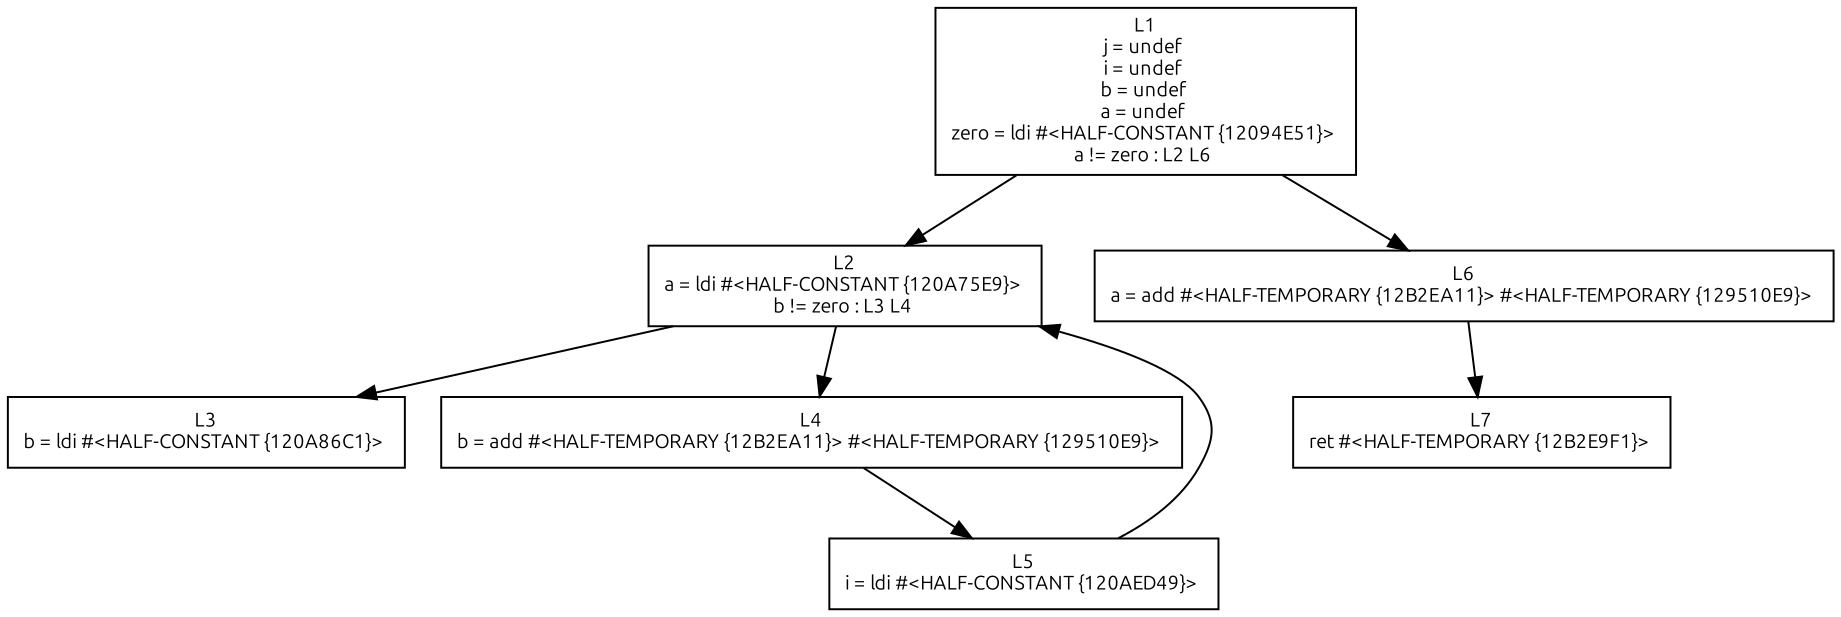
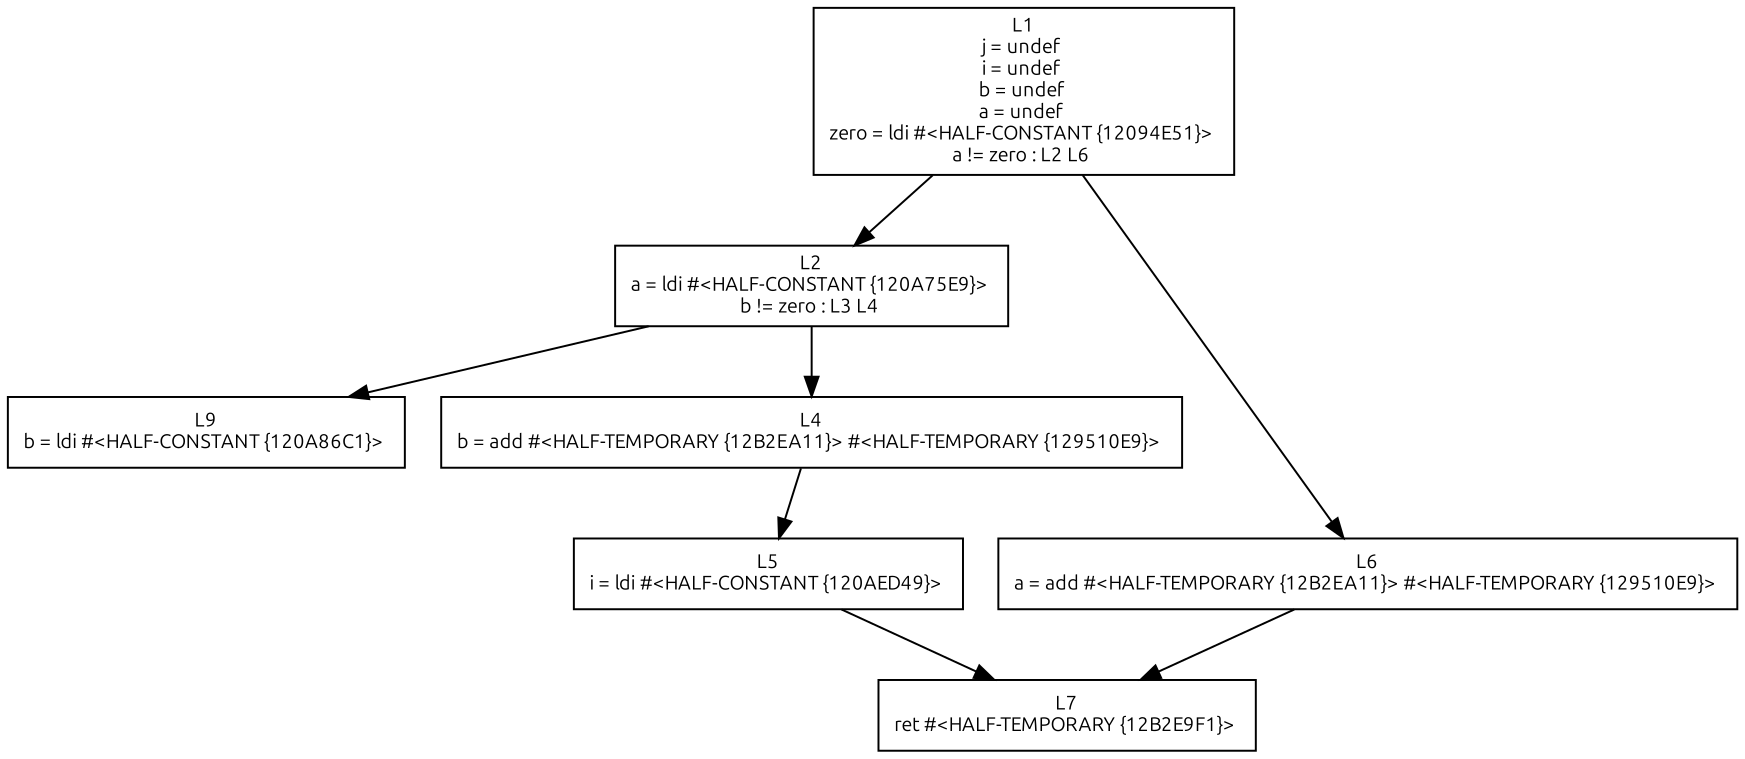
(1206, 409) -> (909, 641)
(206, 432) -> (206, 432)
